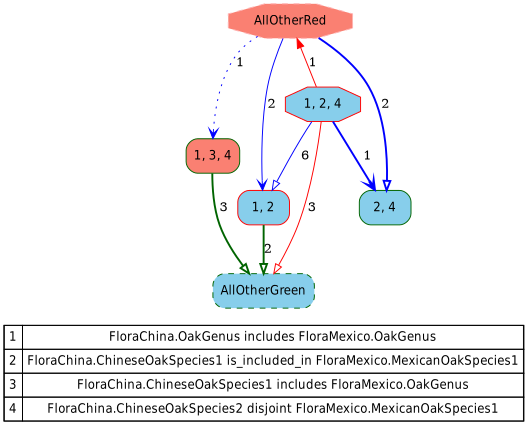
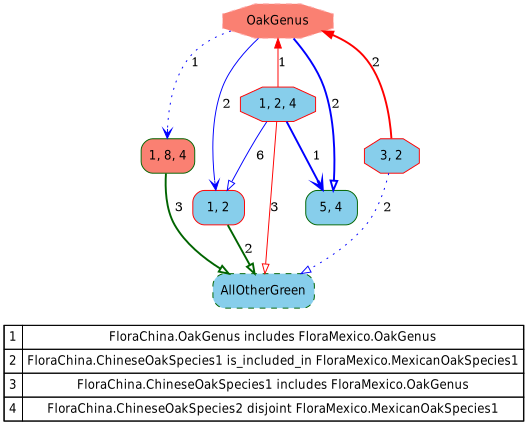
(290, 21) -> (278, 21)
(213, 156) -> (168, 156)
none -> (392, 156)
(385, 208) -> (332, 208)
